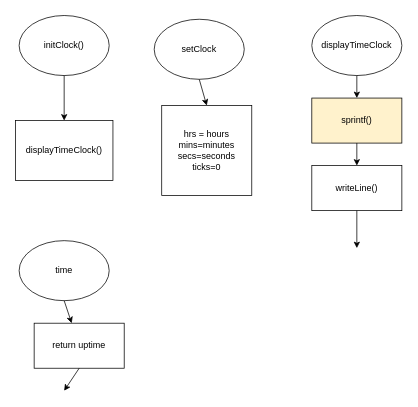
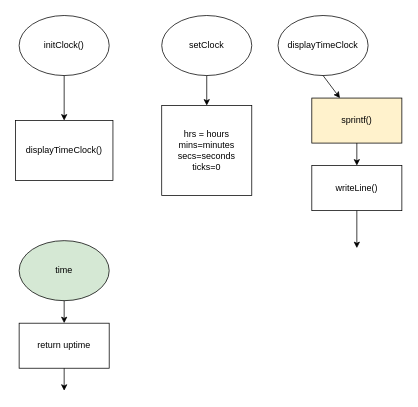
(357, 45) -> (323, 45)
(199, 49) -> (207, 45)
(64, 270) -> (64, 270)
(79, 345) -> (64, 345)
